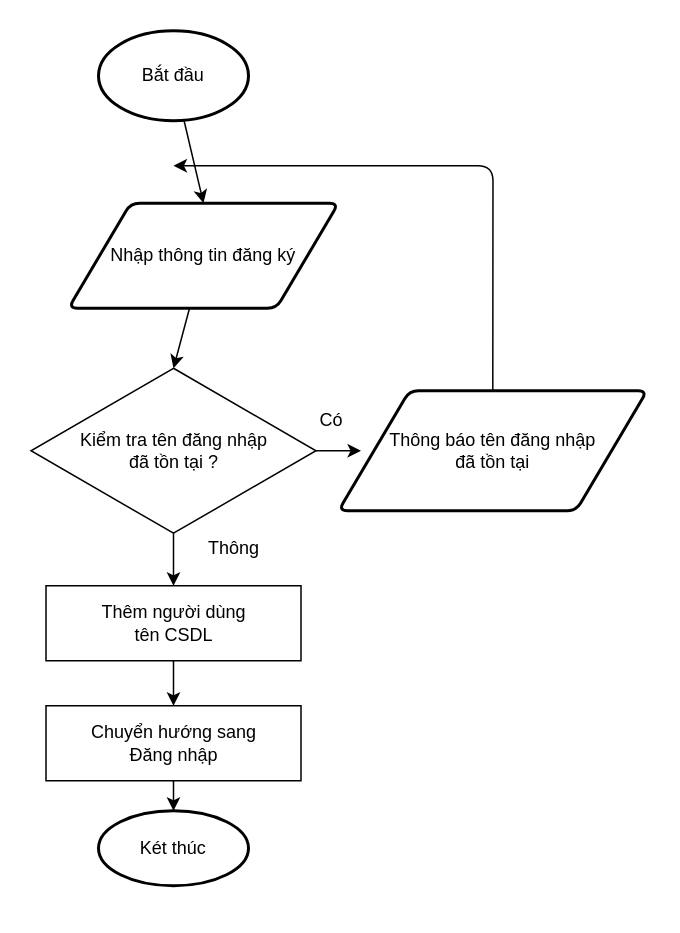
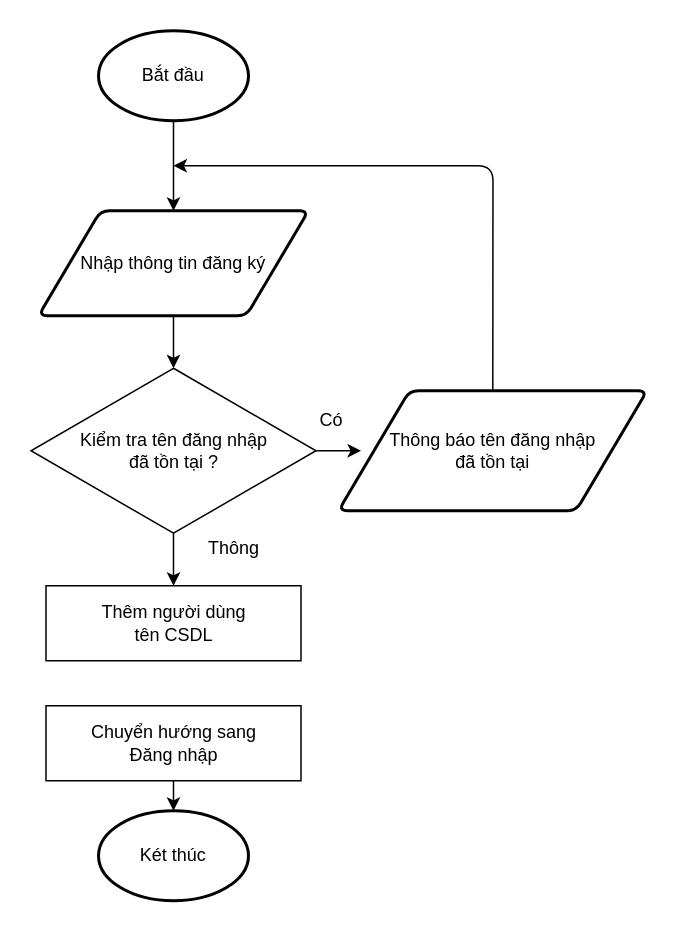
(203, 256) -> (173, 263)
(173, 678) -> none
(173, 848) -> (173, 856)
